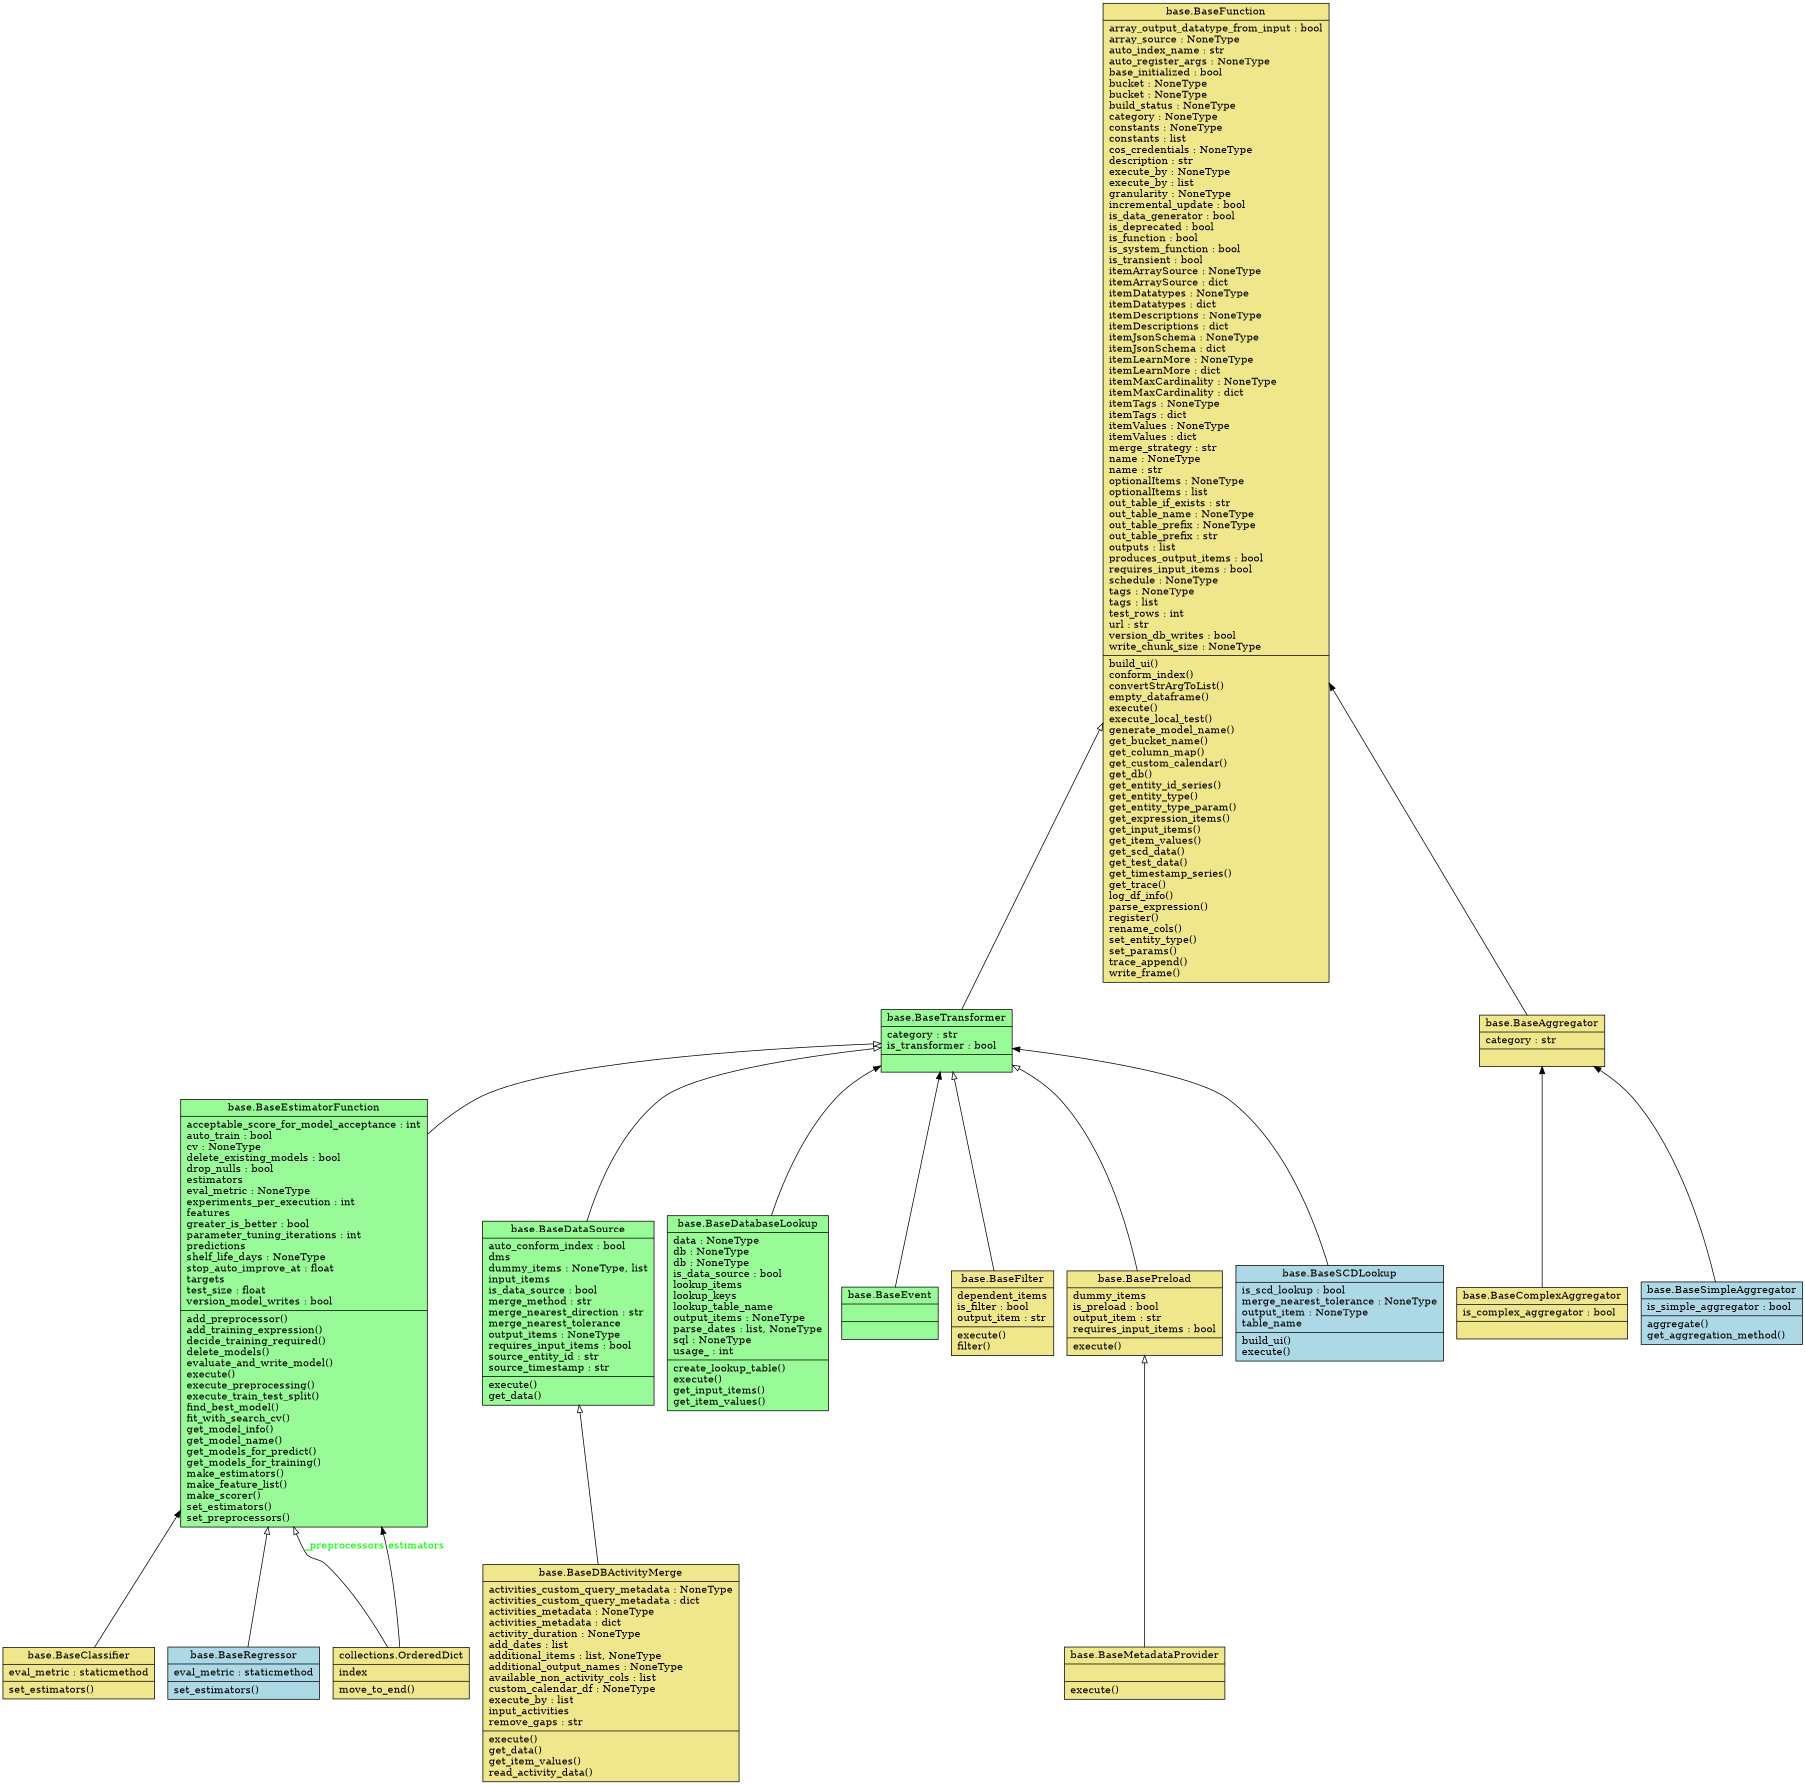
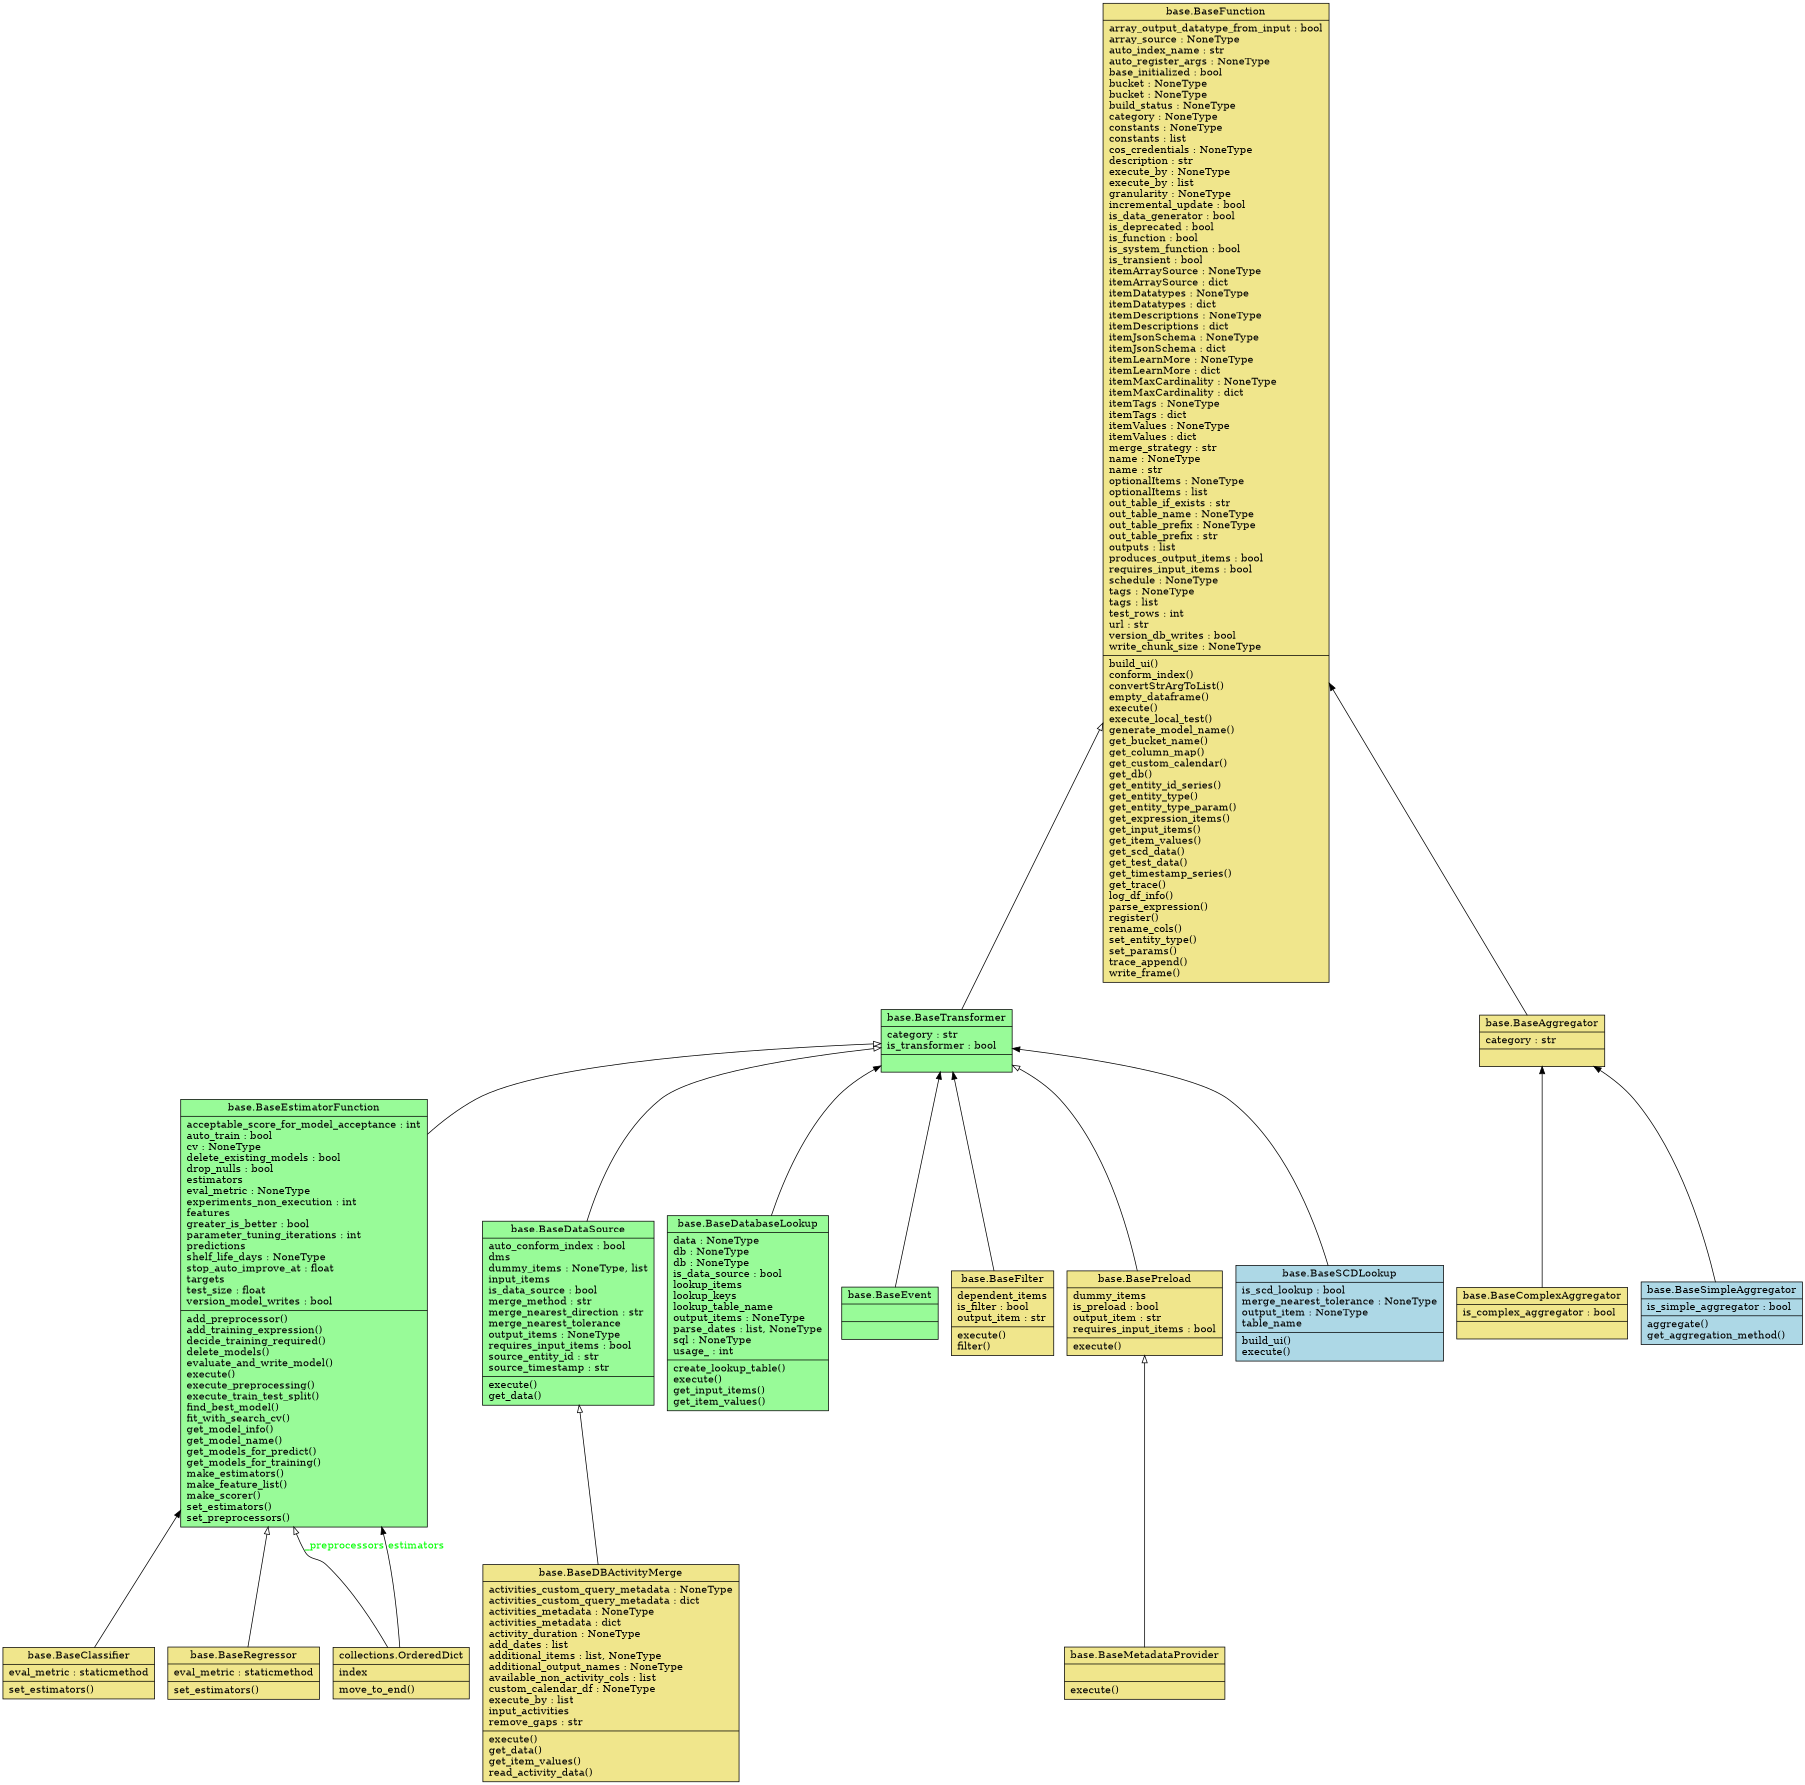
(974, 1175) -> (974, 1175)
(271, 1202) -> (272, 1202)
(244, 1673) -> (244, 1673)
